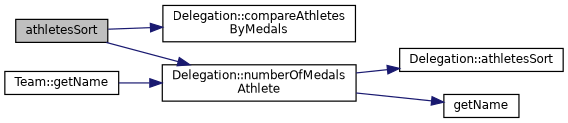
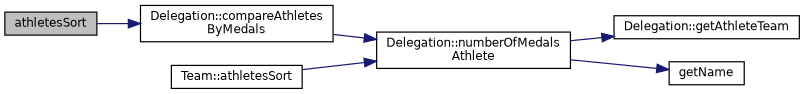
(142, 52) -> (349, 36)
(481, 60) -> (707, 27)
(62, 83) -> (237, 77)
